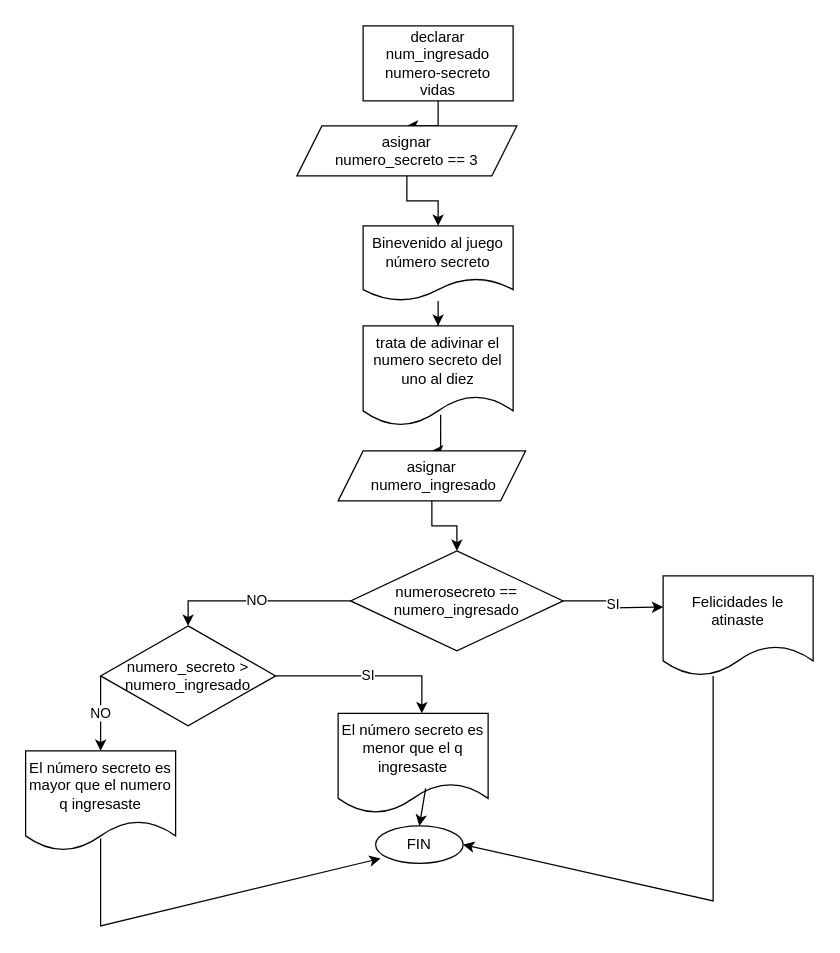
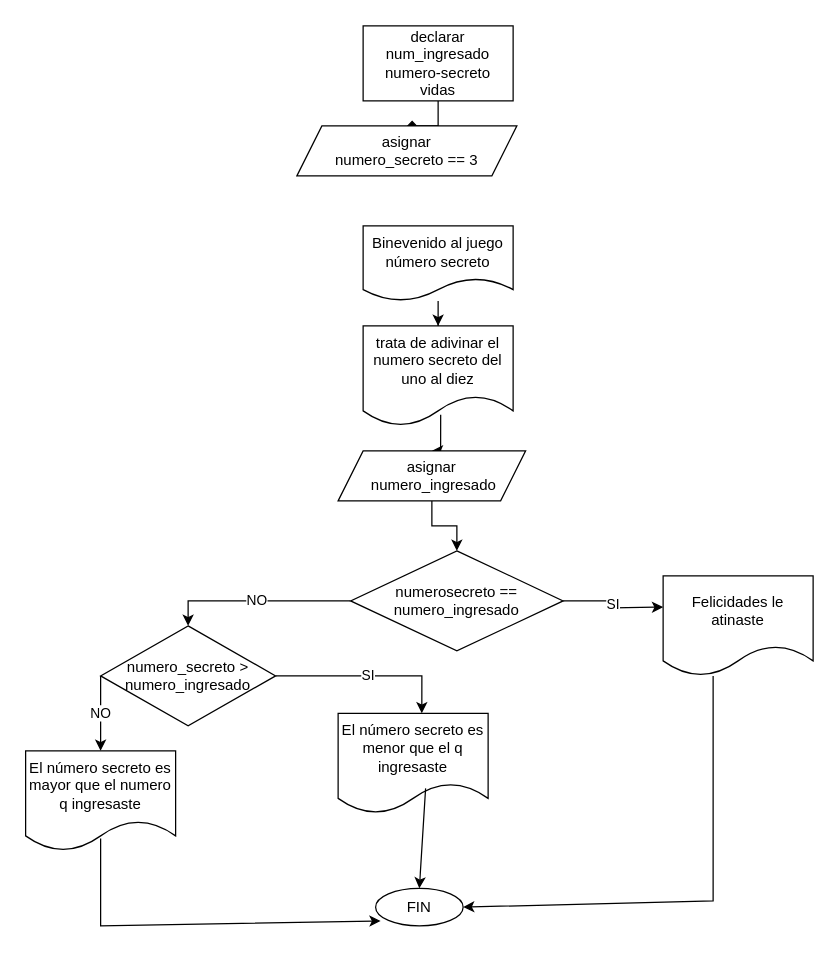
(417, 126) -> (418, 126)
(418, 201) -> none
(419, 844) -> (419, 907)
